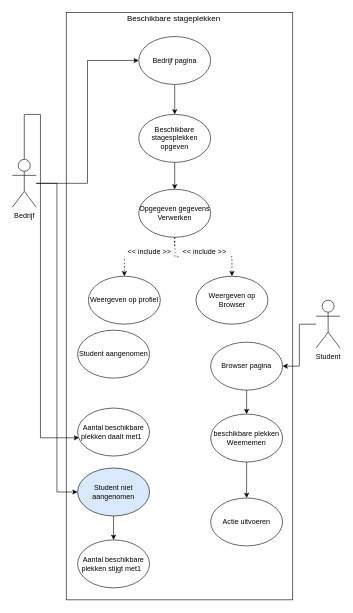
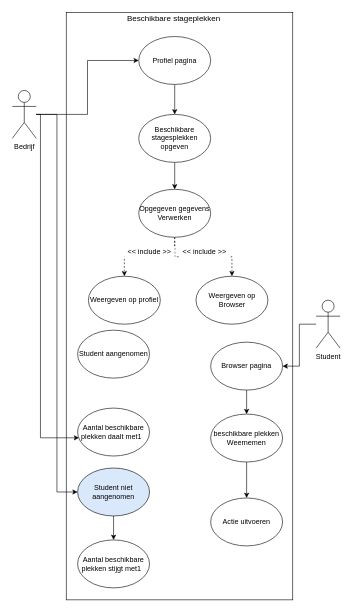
(175, 60) -> (175, 60)
(24, 183) -> (24, 114)
